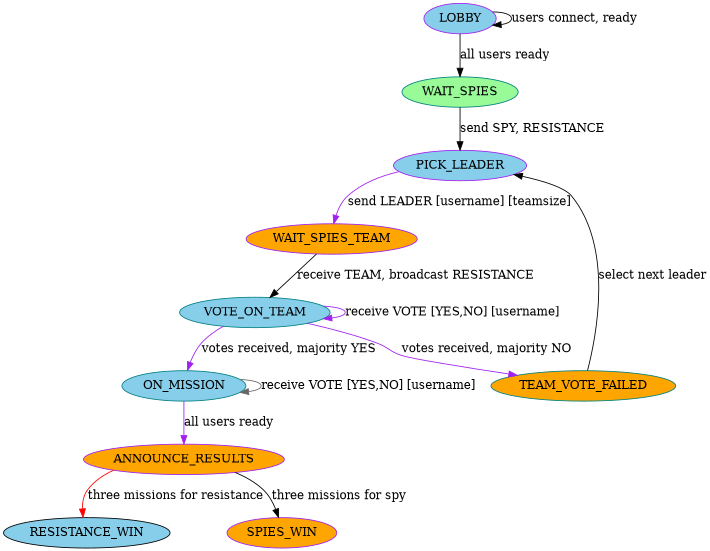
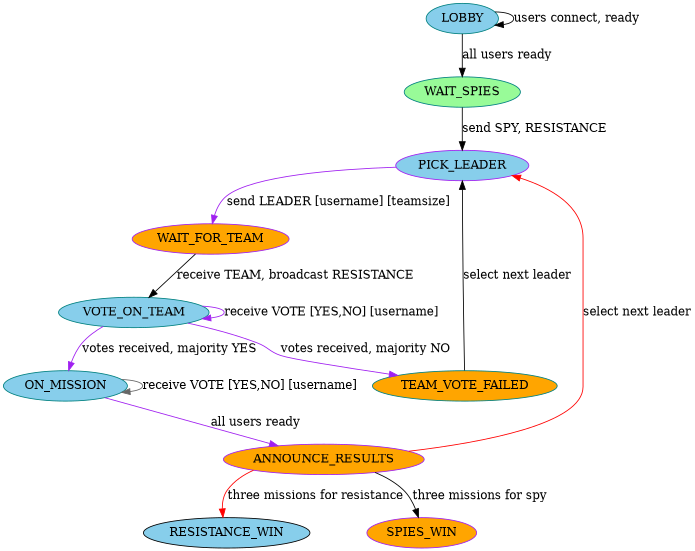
(460, 19) -> (462, 19)
(332, 239) -> (211, 239)
none -> (583, 363)
